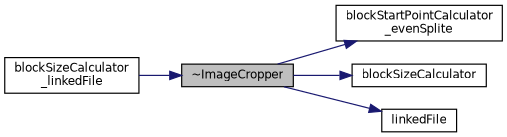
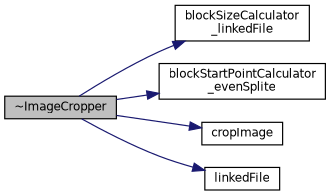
(154, 75) -> (125, 69)
(419, 75) -> (242, 134)
